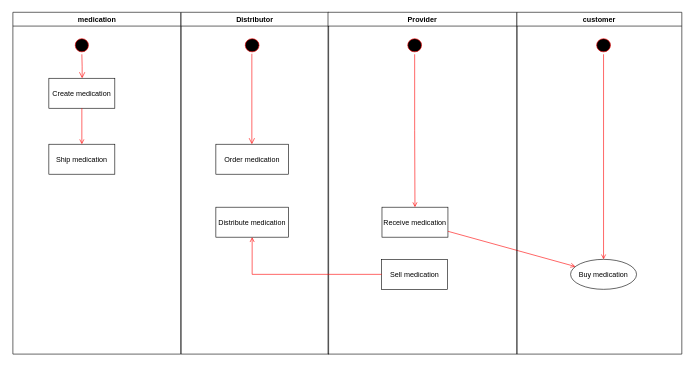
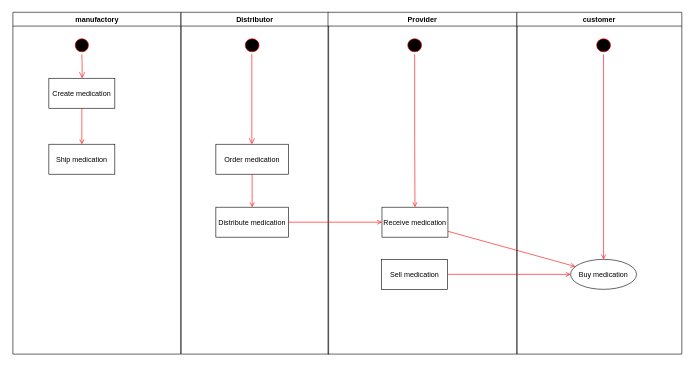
(97, 20) -> (97, 20)
none -> (252, 190)
none -> (334, 222)
(299, 275) -> (508, 275)
